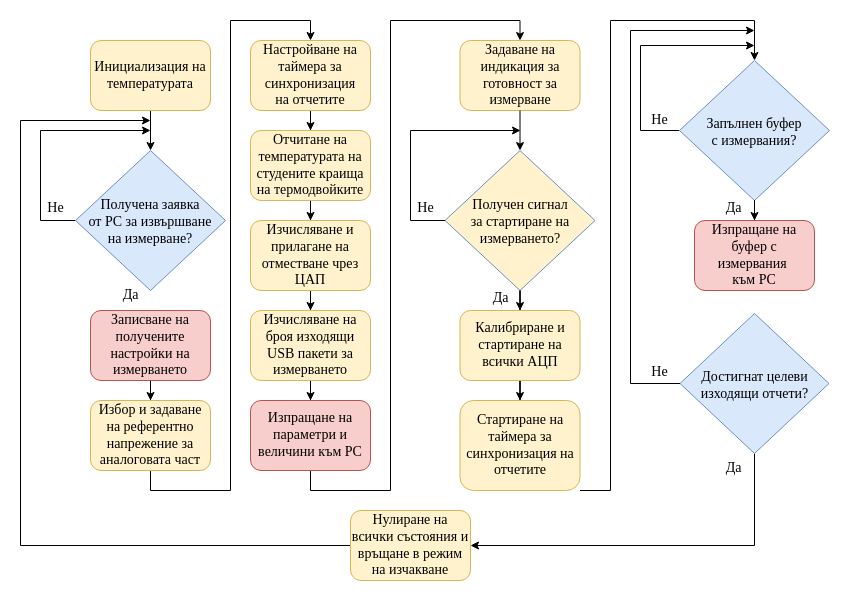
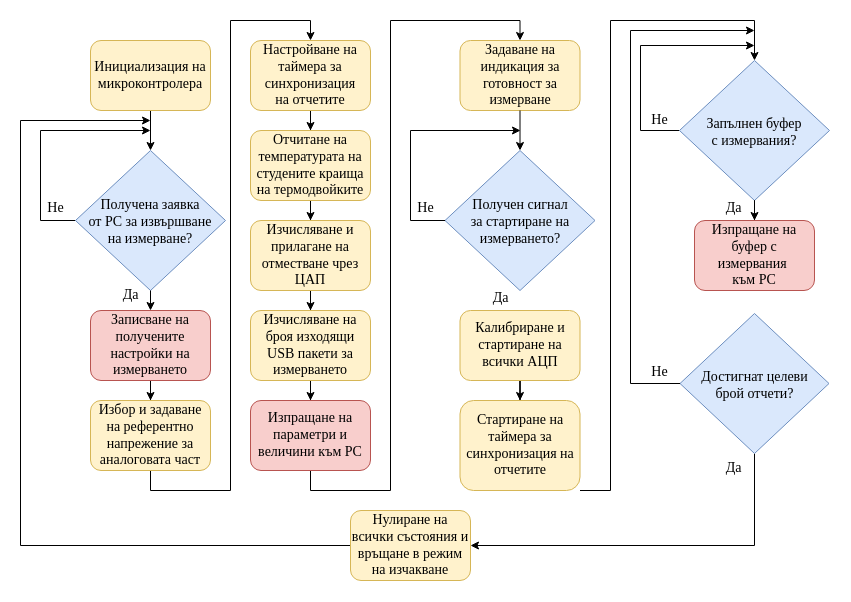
(151, 76) -> (151, 76)
(520, 221) -> (520, 221)
none -> (151, 297)
(520, 305) -> none
(755, 386) -> (755, 386)
